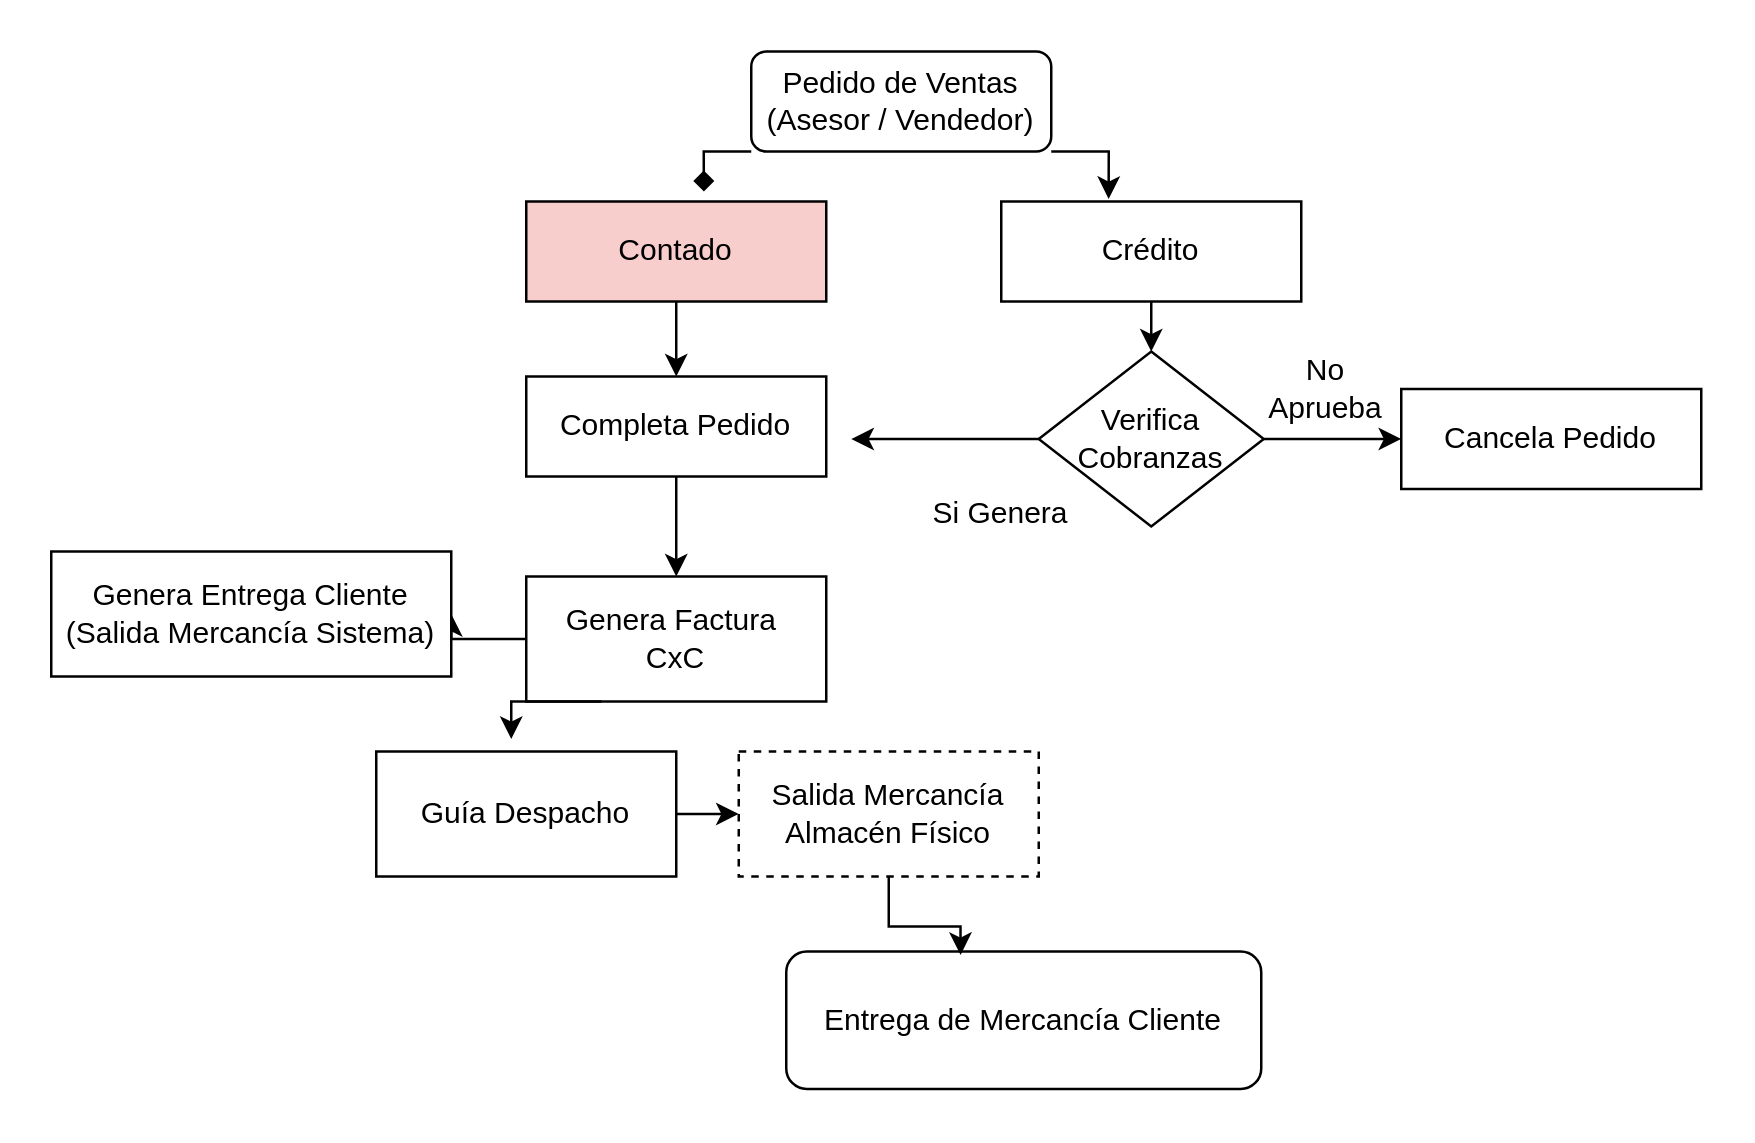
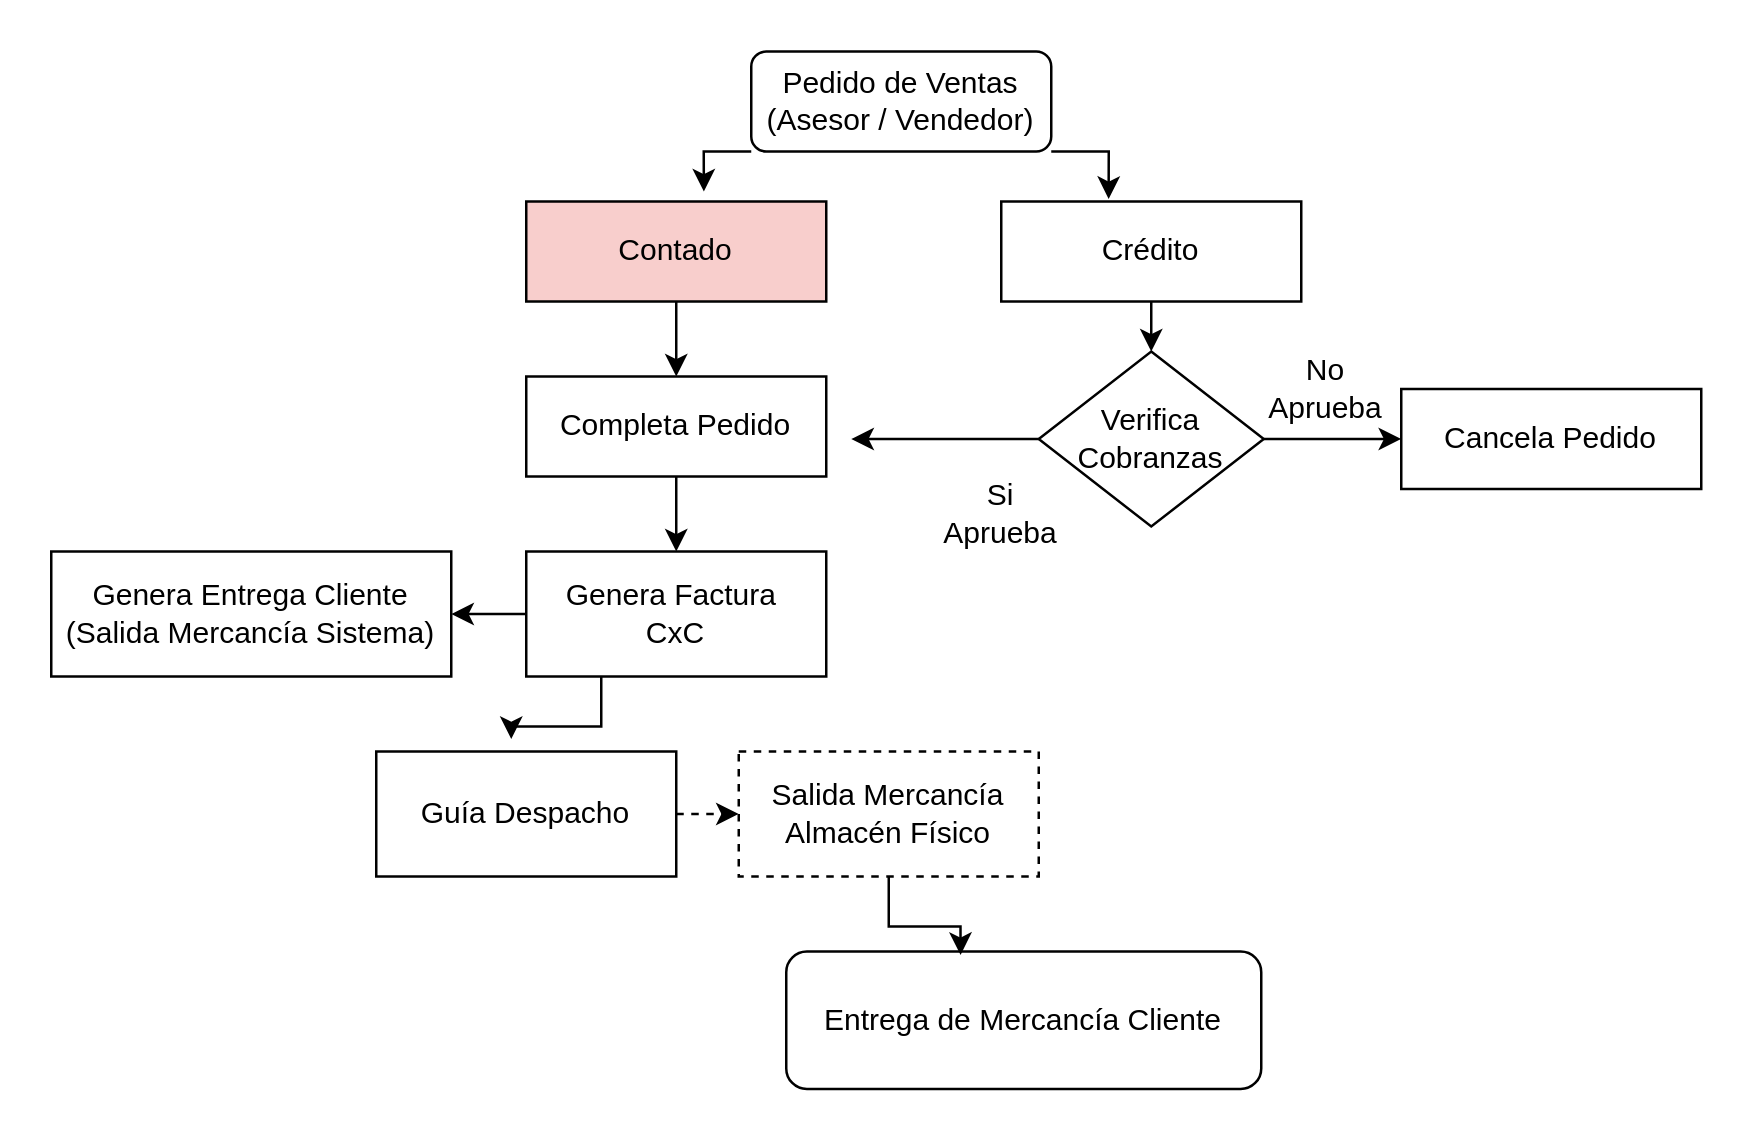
(704, 171) -> (704, 172)
(1001, 514) -> (1001, 514)
(676, 639) -> (676, 614)
(702, 814) -> (702, 814)
